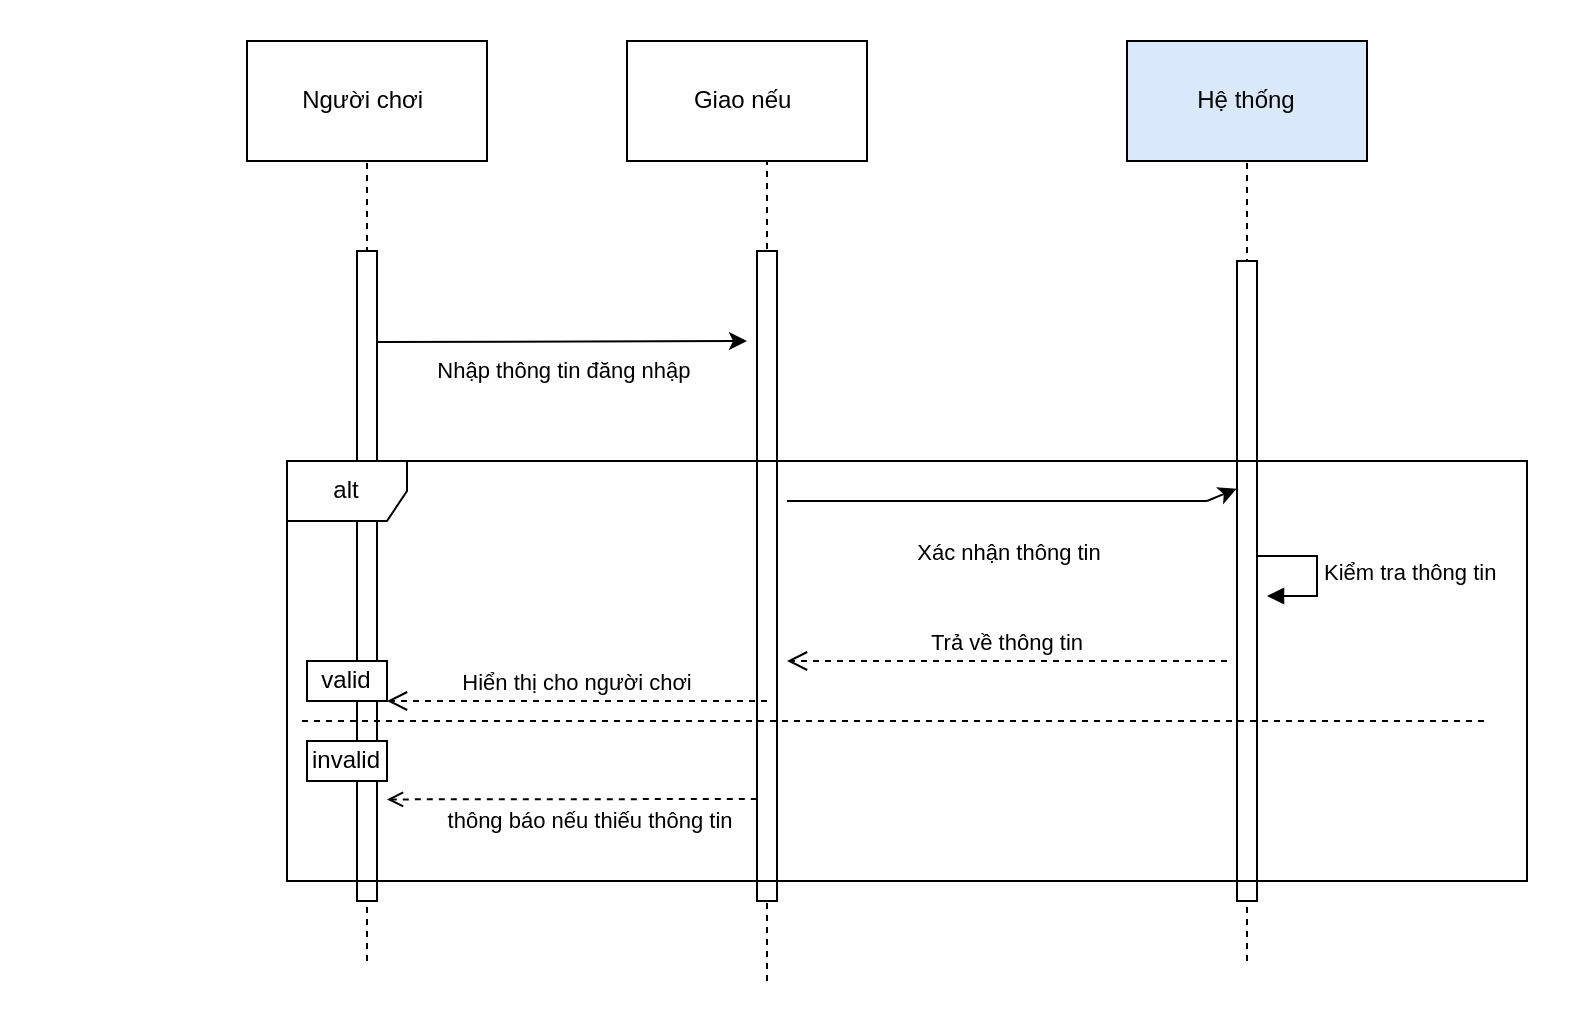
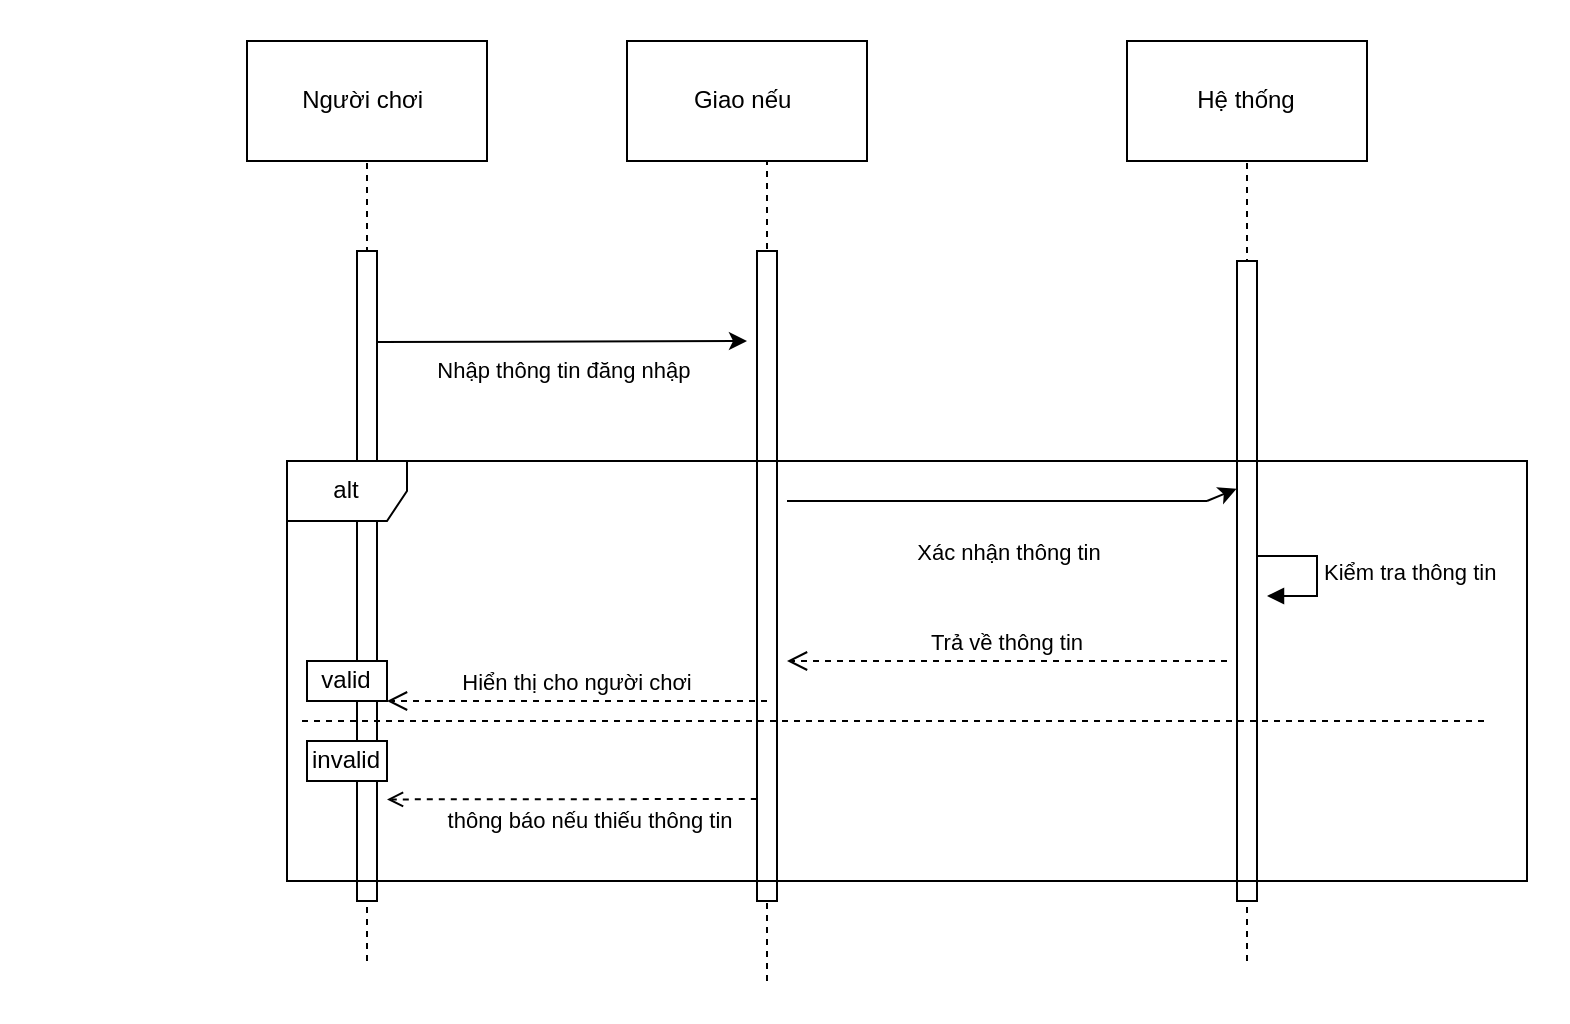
(1247, 101) -> (1247, 101)
